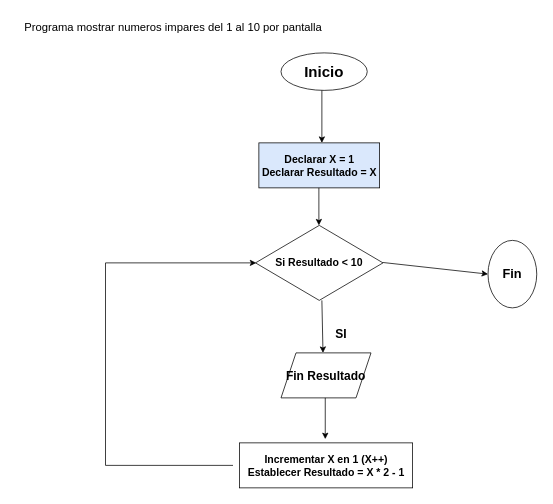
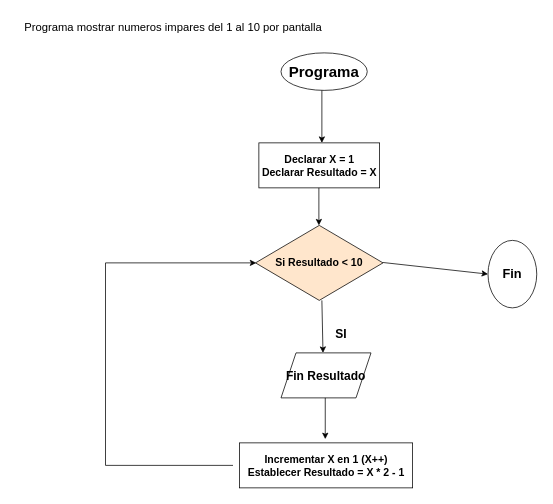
(324, 72) -> (324, 72)
(319, 165) -> (319, 165)
(319, 263) -> (319, 263)
